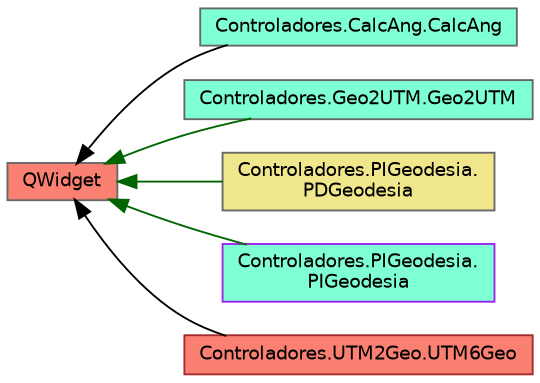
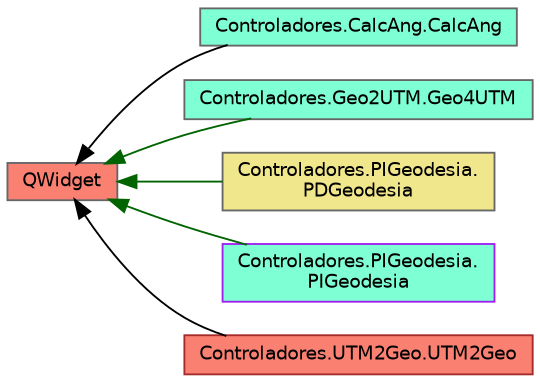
(359, 100) -> (359, 100)
(359, 355) -> (359, 355)
